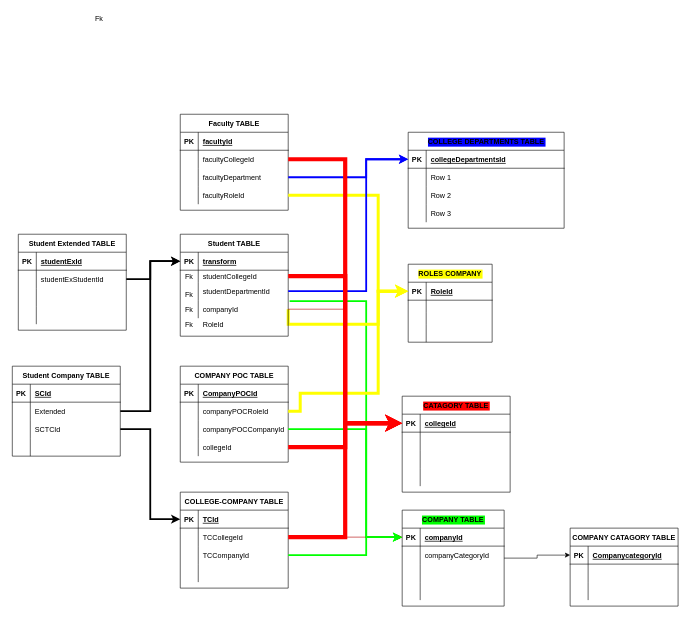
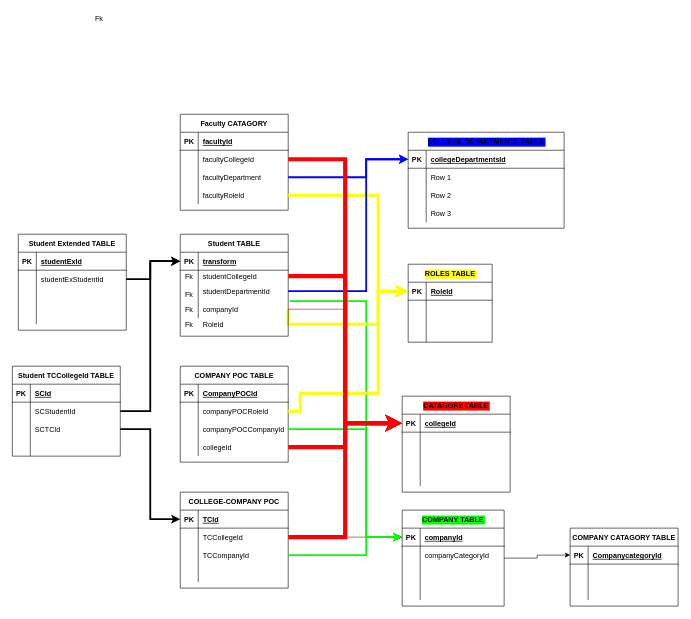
(234, 124) -> (234, 124)
(450, 274) -> (450, 274)
(66, 376) -> (66, 376)
(51, 412) -> (57, 412)
(234, 502) -> (234, 502)
